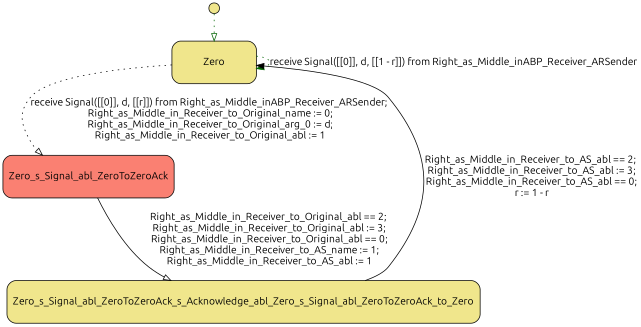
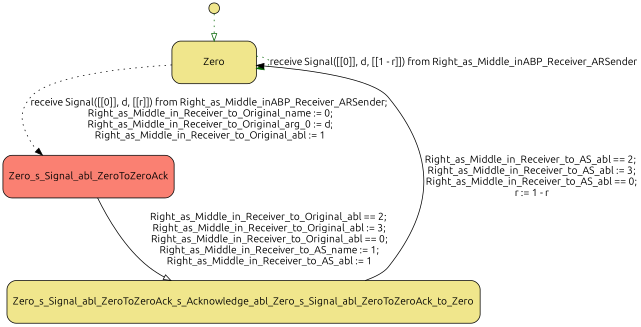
(70, 79) -> (70, 79)
